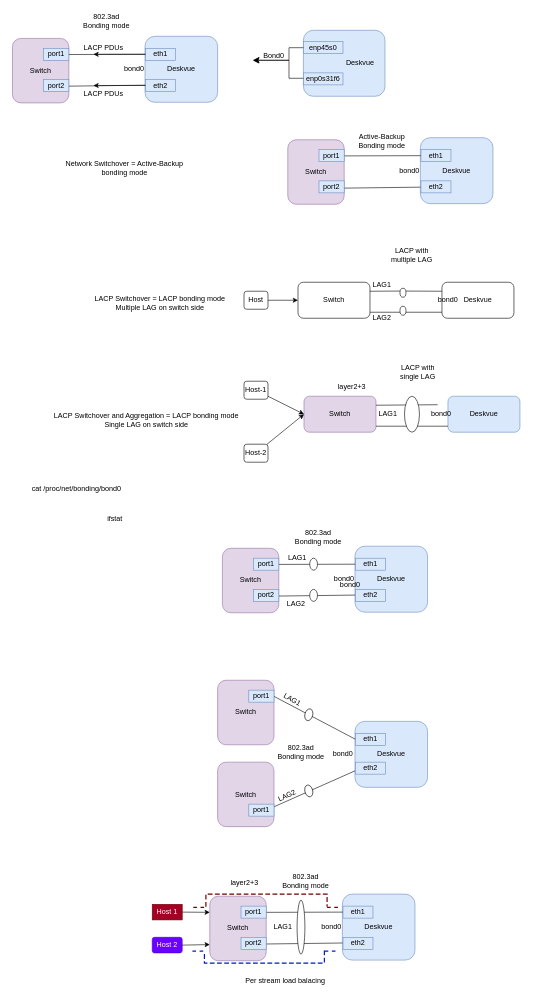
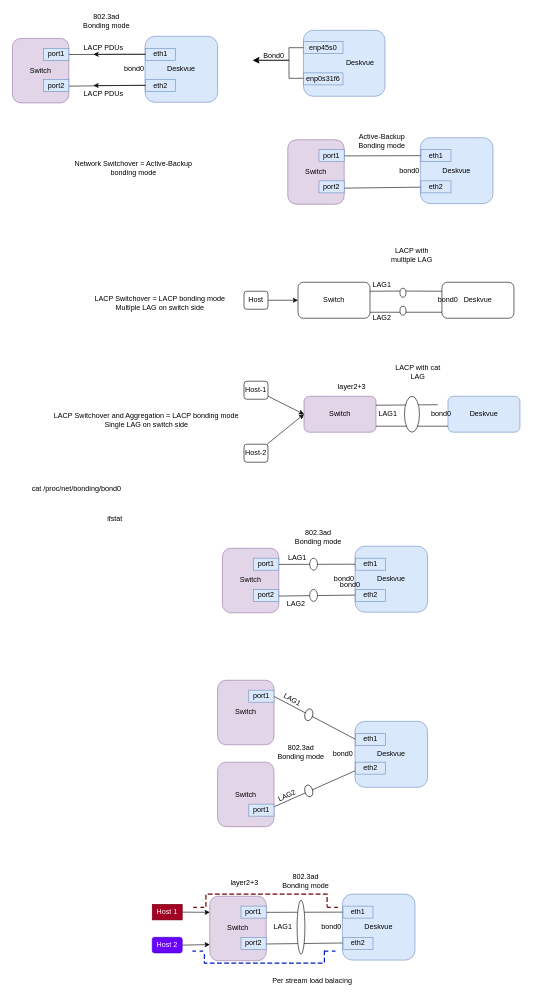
(125, 168) -> (134, 168)
(418, 372) -> (418, 372)
(285, 981) -> (312, 981)
